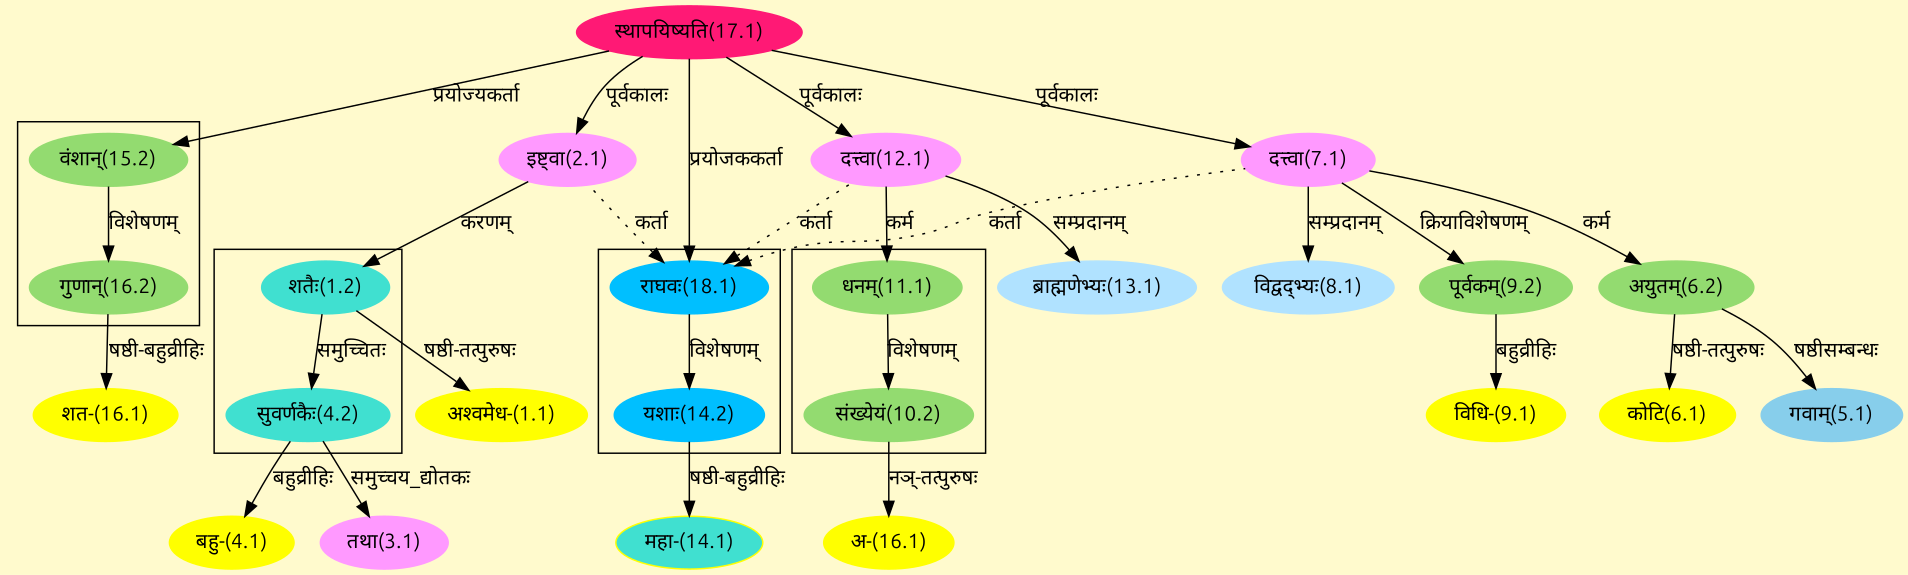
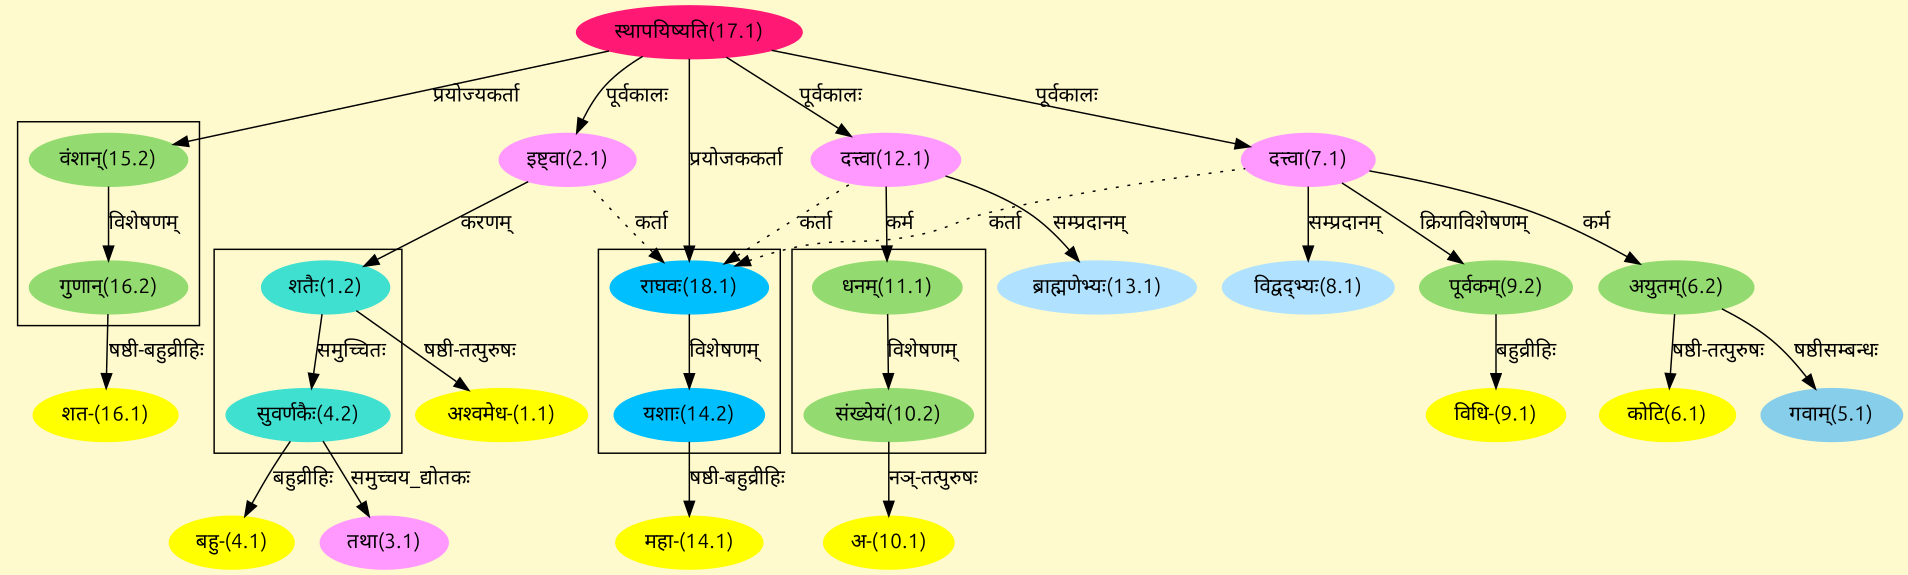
(689, 543) -> (689, 543)
(889, 543) -> (889, 543)
